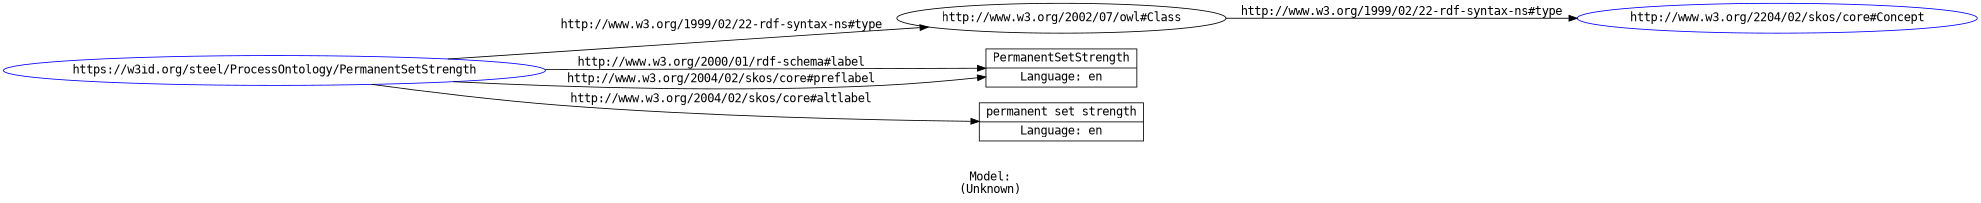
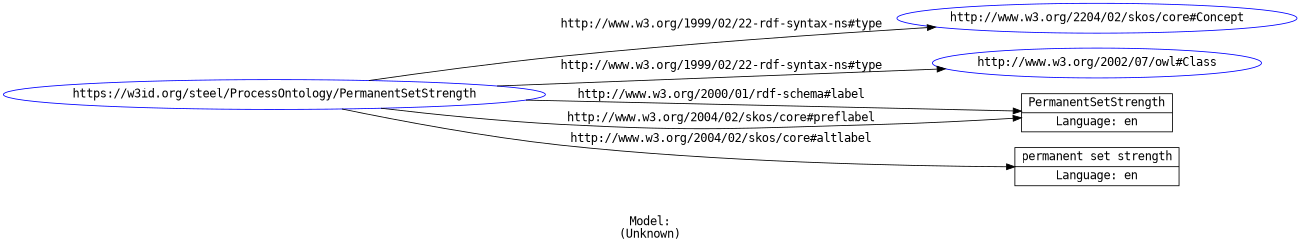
(1061, 18) -> (1097, 63)
(1397, 18) -> (647, 48)
